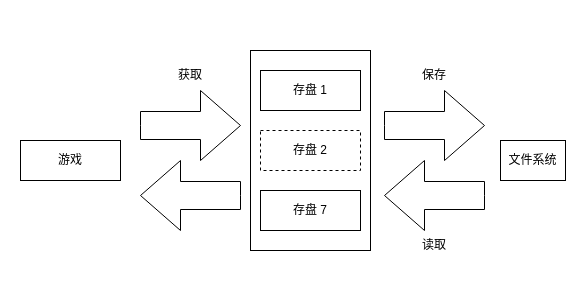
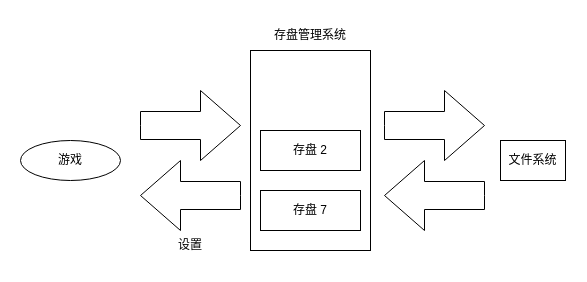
none -> (311, 36)
(191, 76) -> none
(435, 76) -> none
(311, 91) -> none
(311, 151) -> (311, 151)
(71, 161) -> (71, 161)
none -> (191, 246)
(435, 246) -> none
